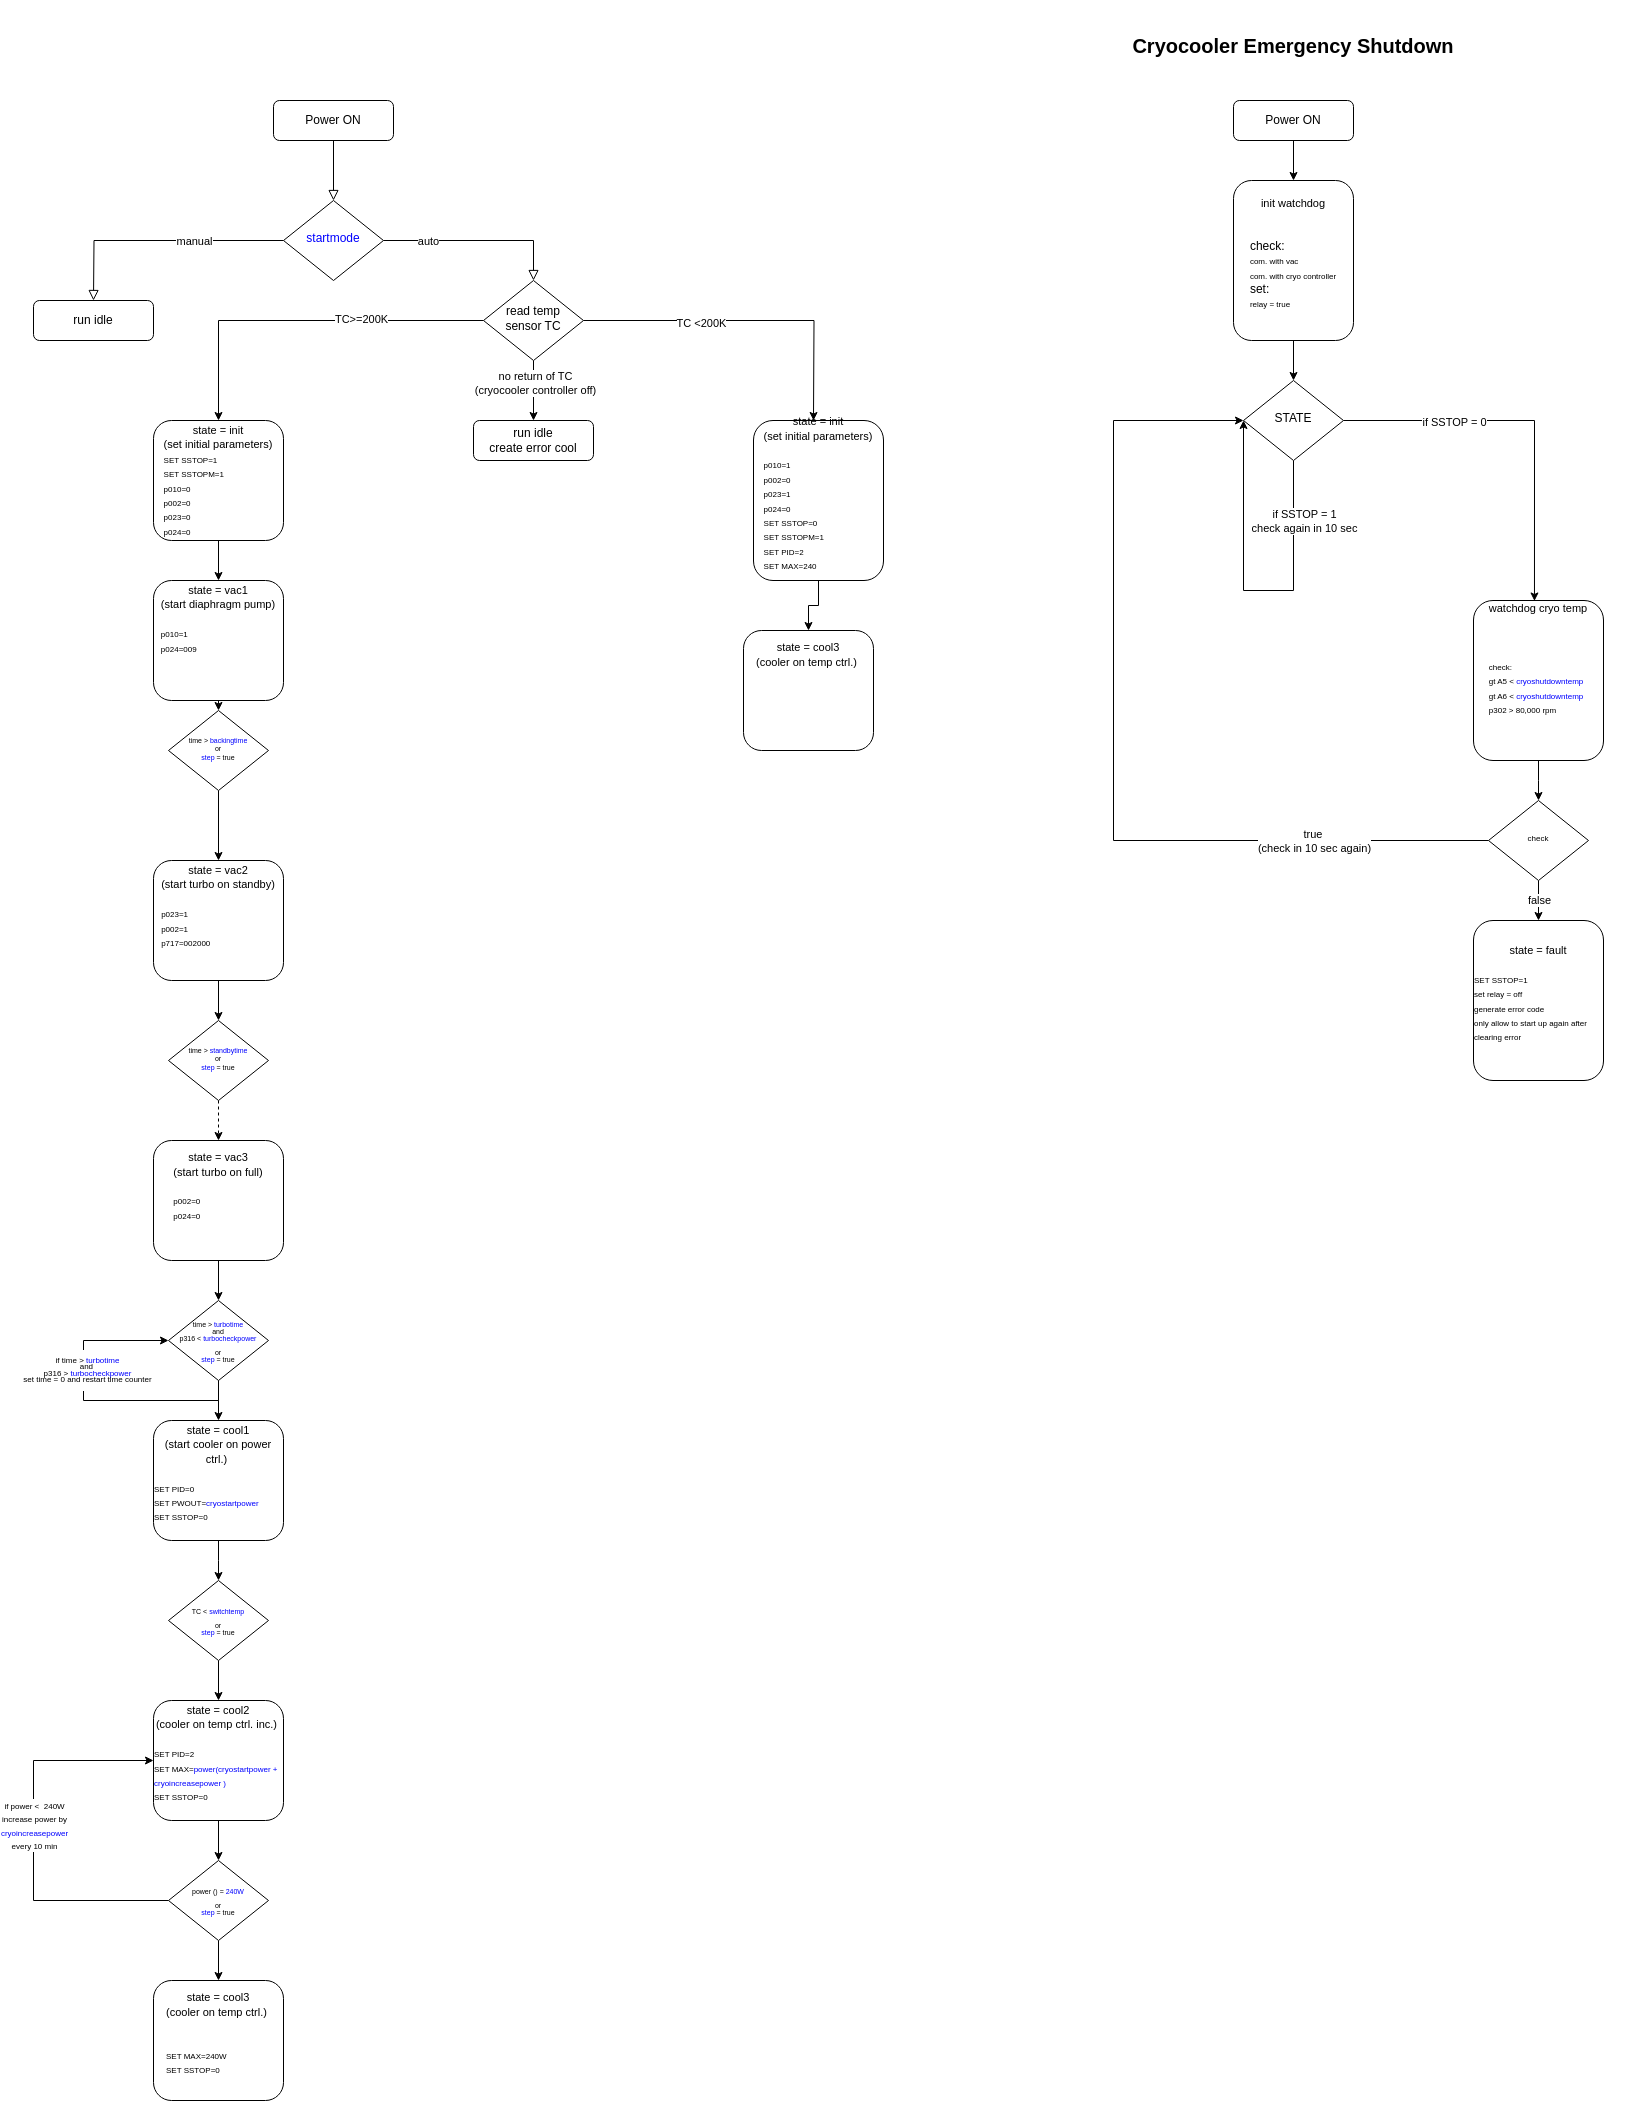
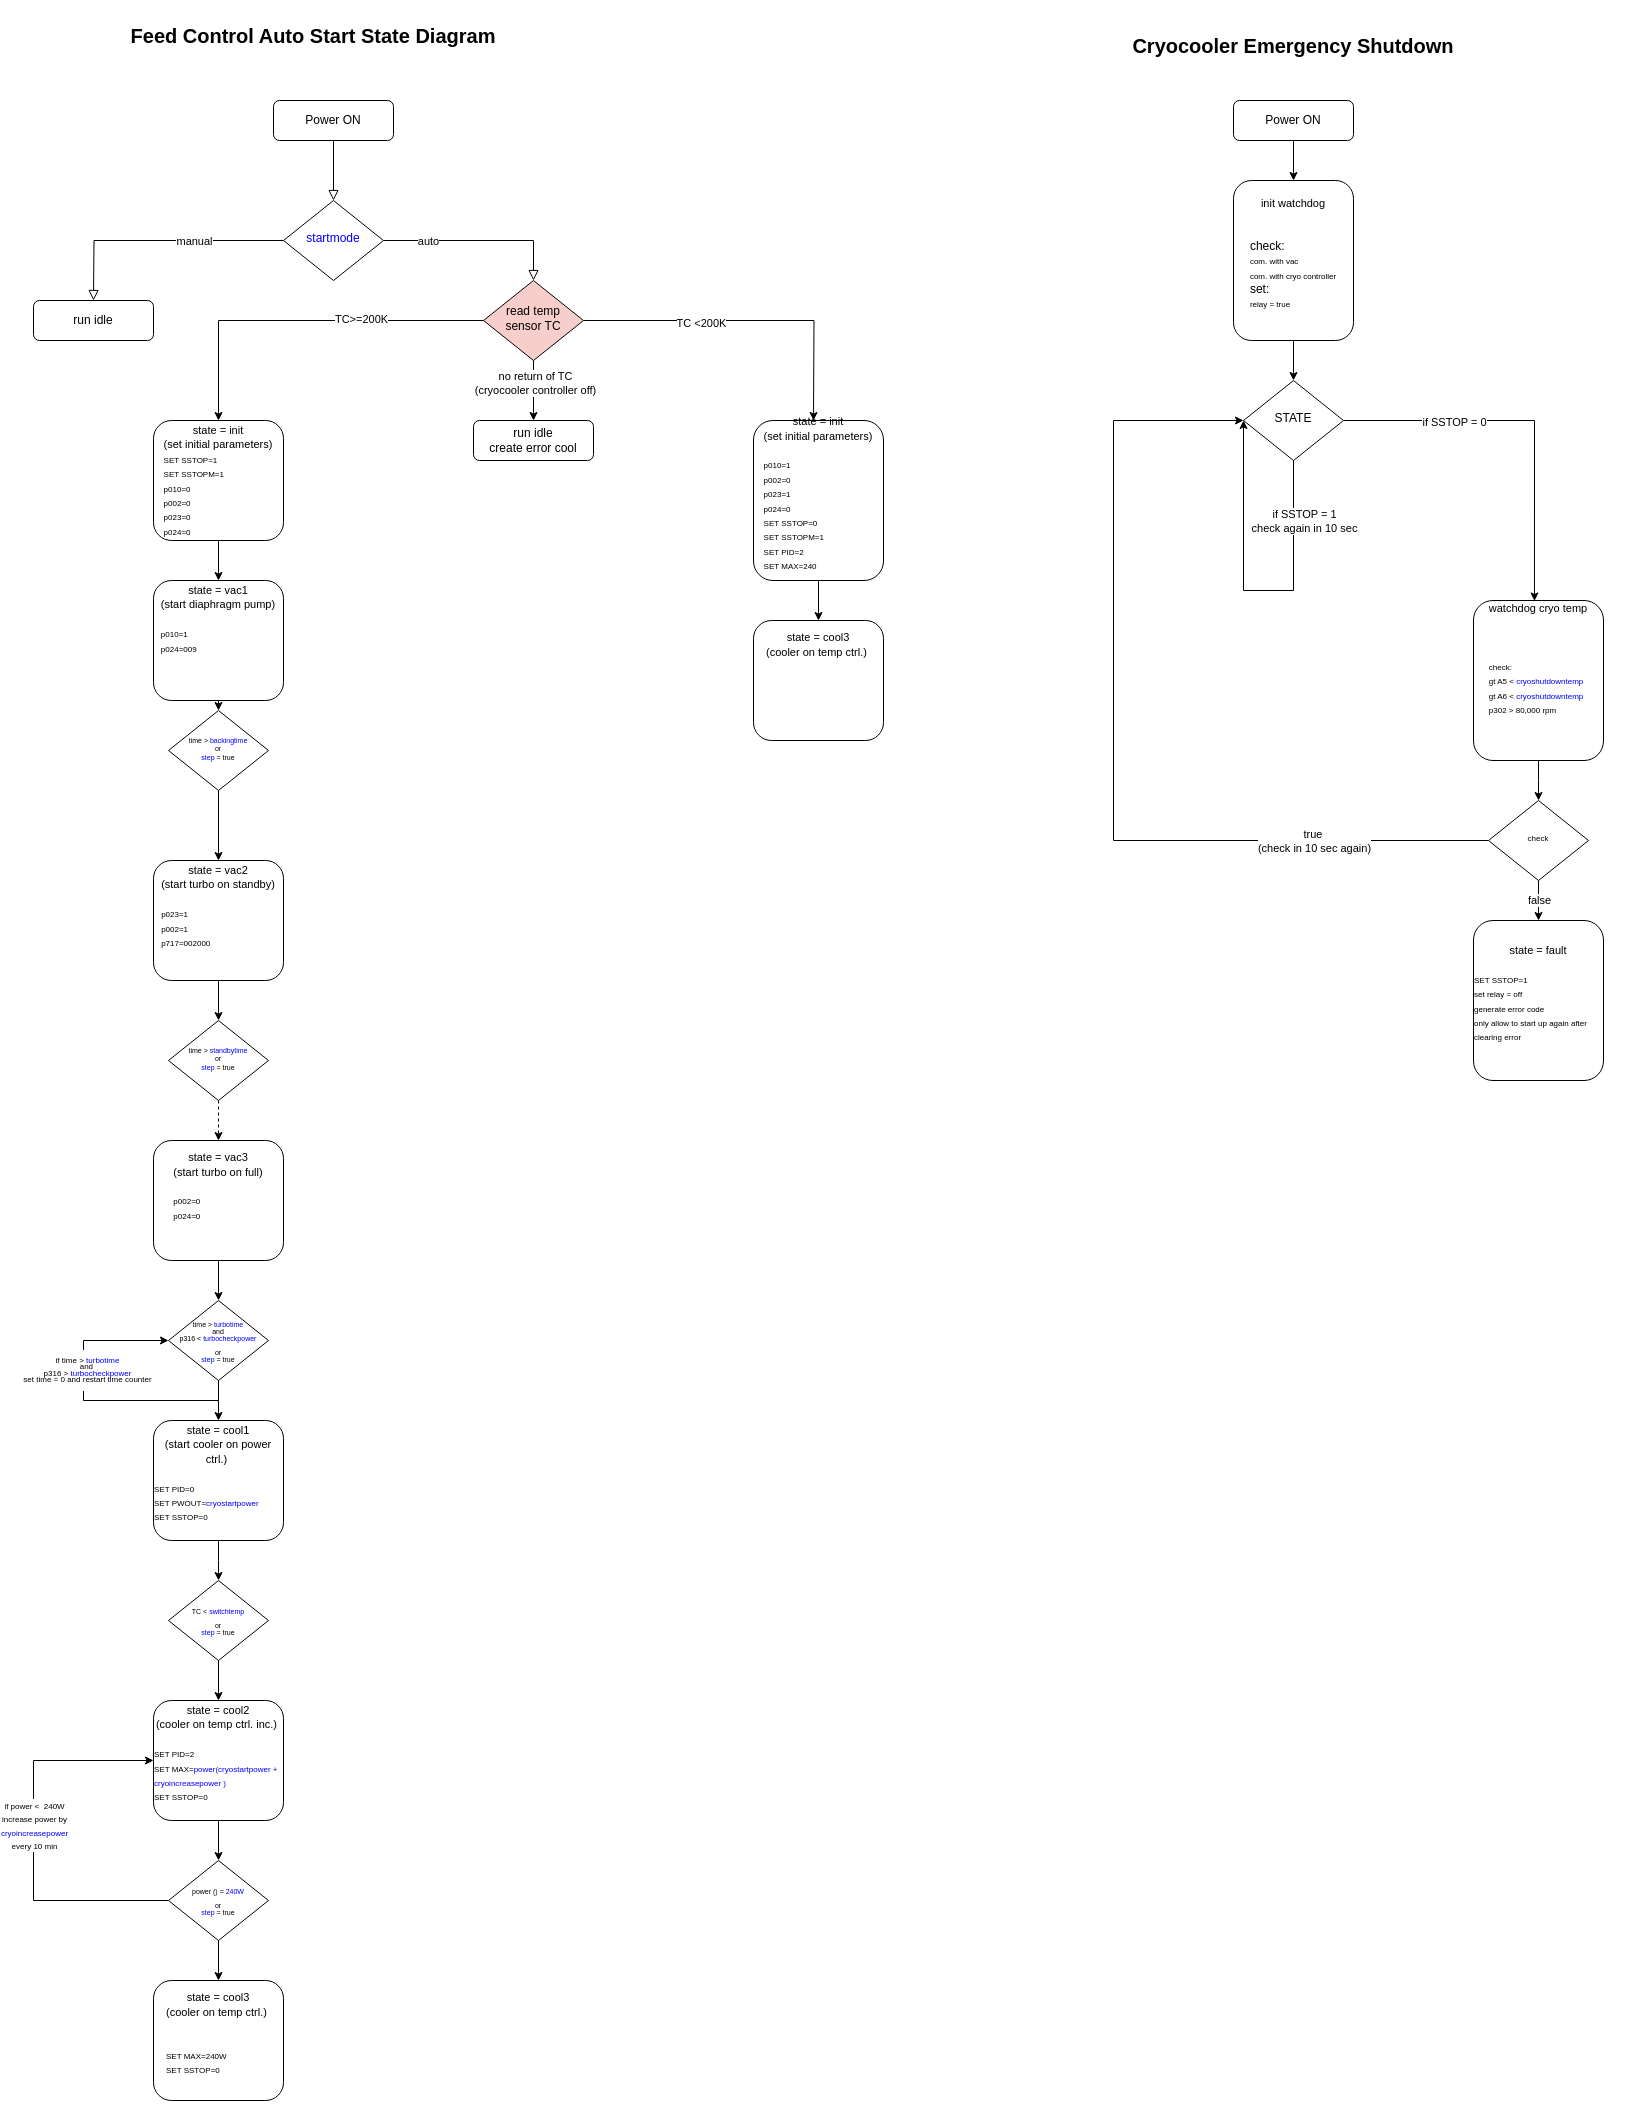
none -> (314, 36)
(534, 321) -> (534, 321)
(809, 691) -> (819, 681)
